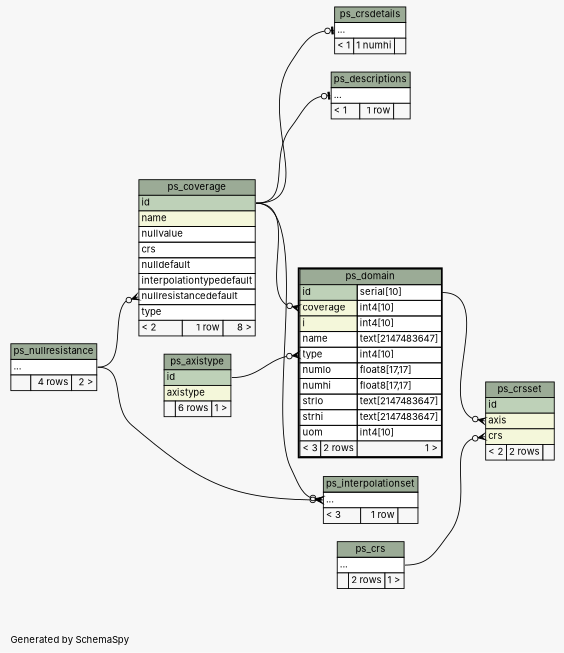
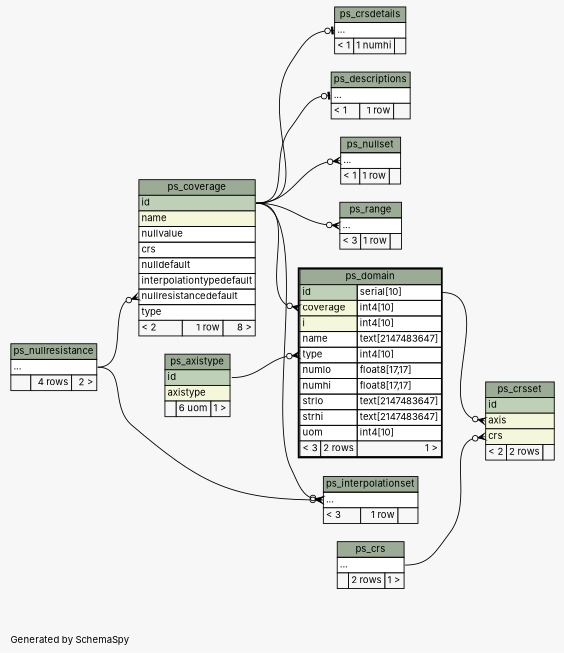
none -> (370, 161)
none -> (370, 226)
(194, 408) -> (194, 408)
